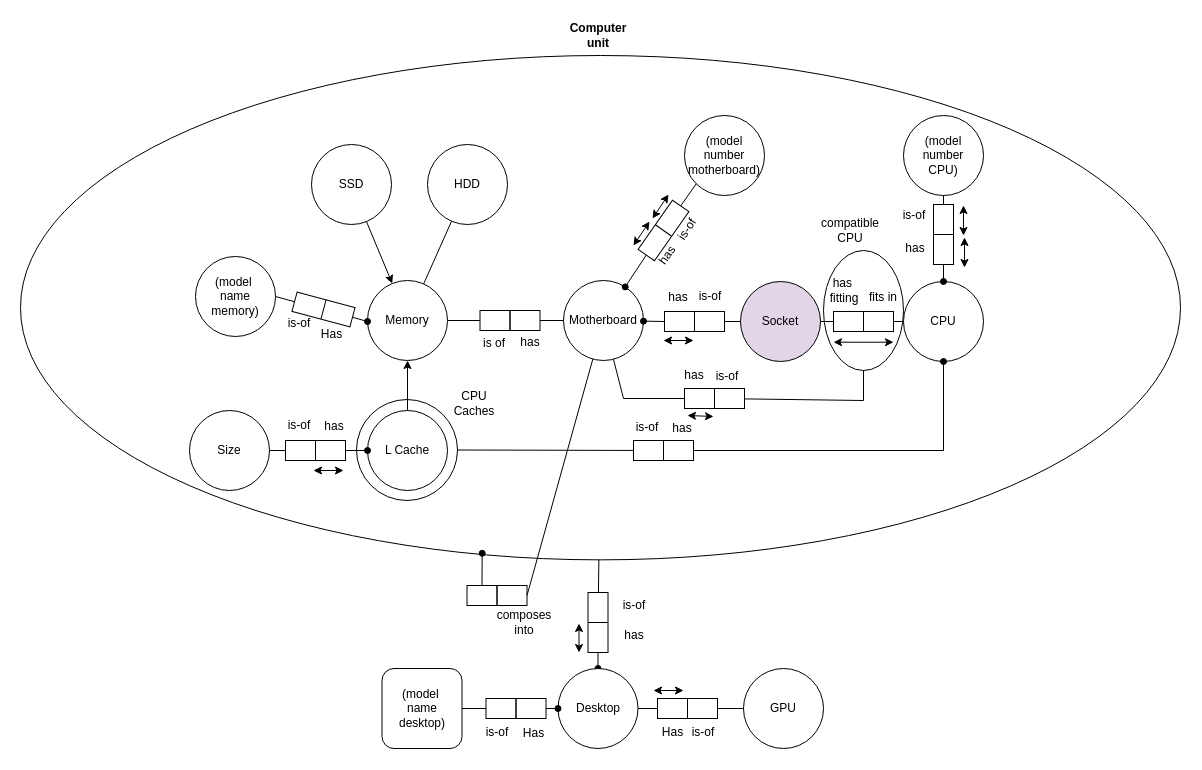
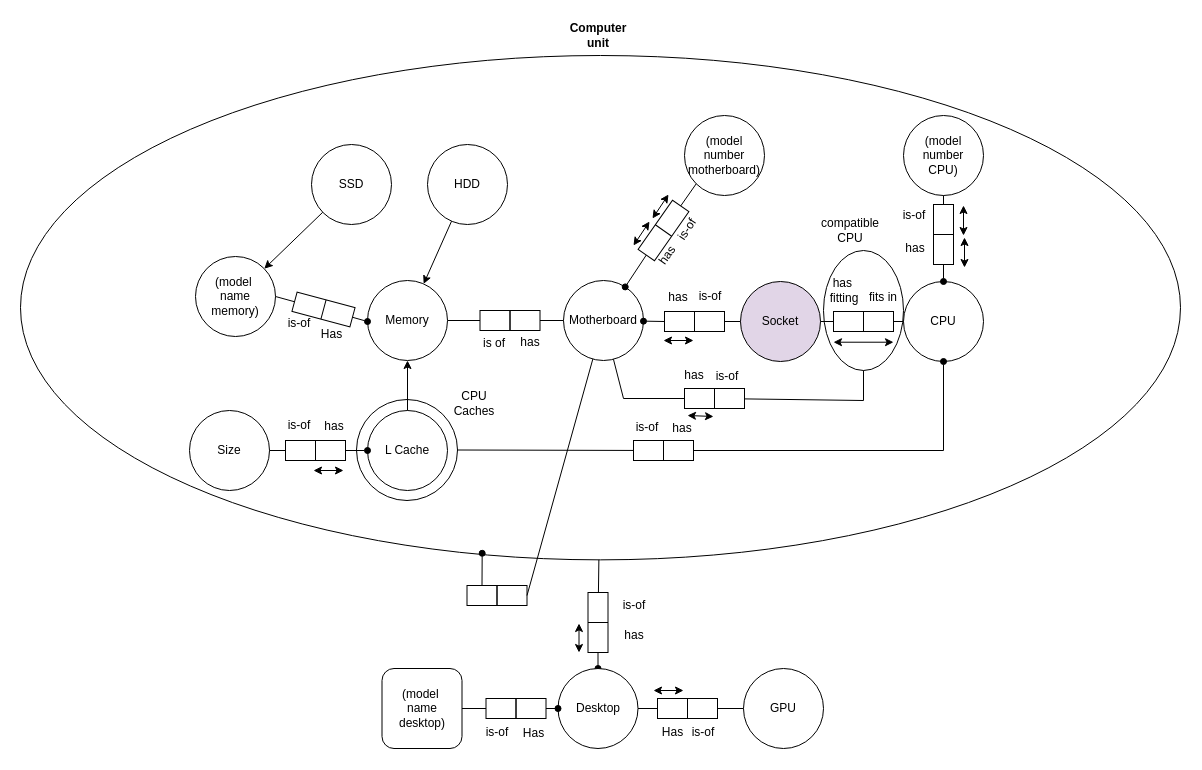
(378, 250) -> (296, 238)
(426, 278) -> (427, 276)
(525, 623) -> none
